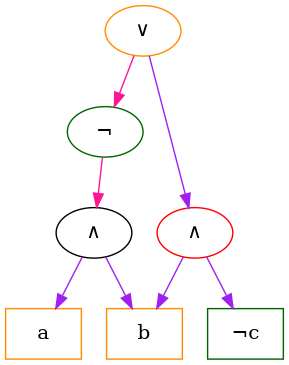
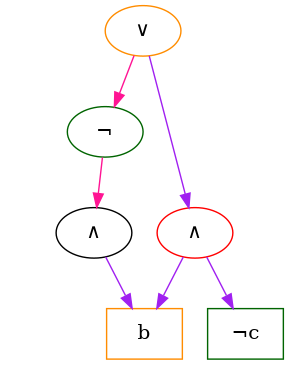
(43, 334) -> none
